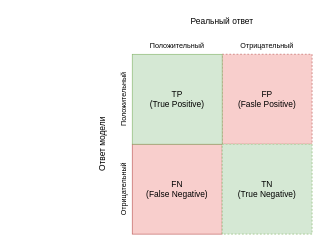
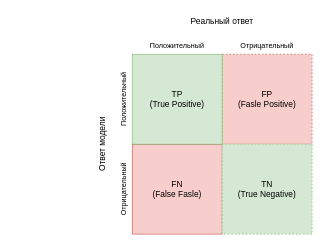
(177, 189) -> (177, 189)
